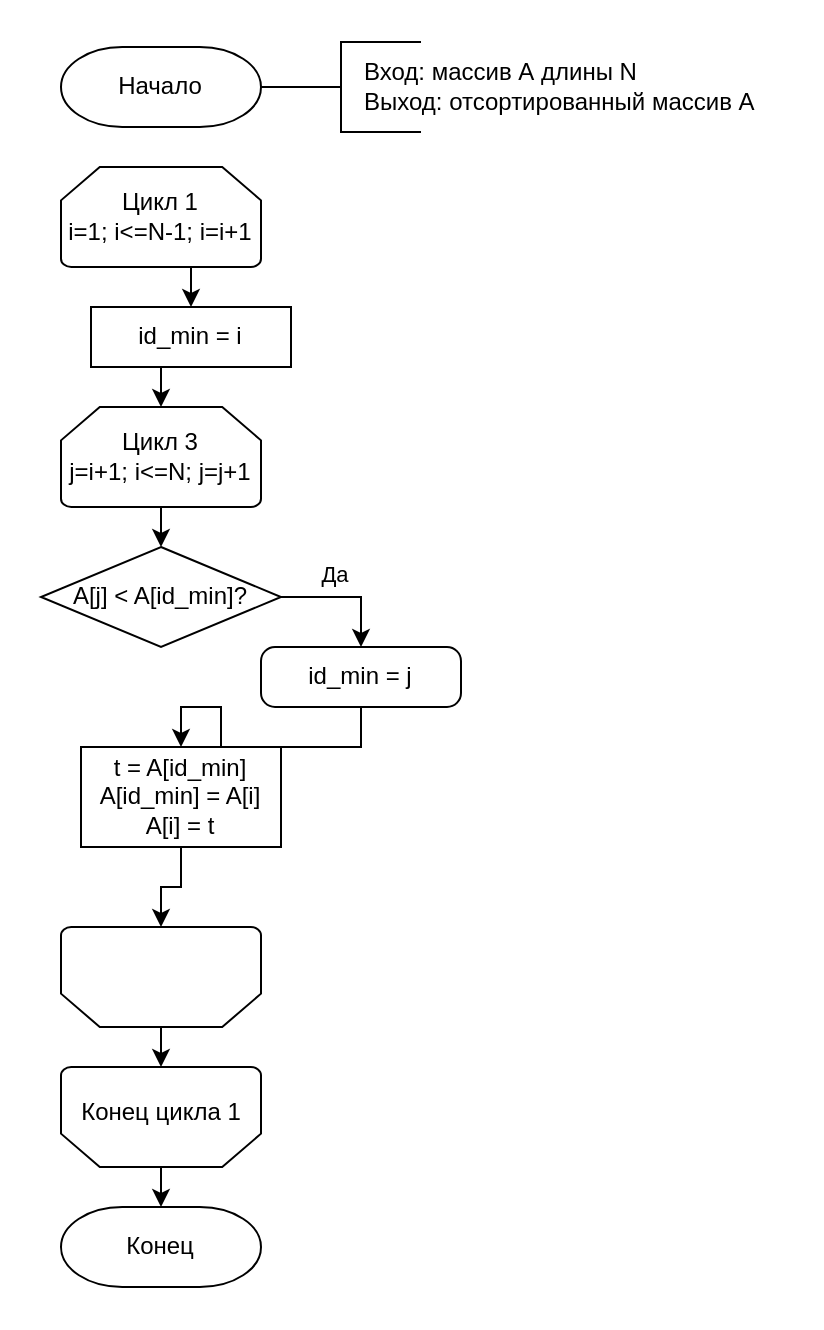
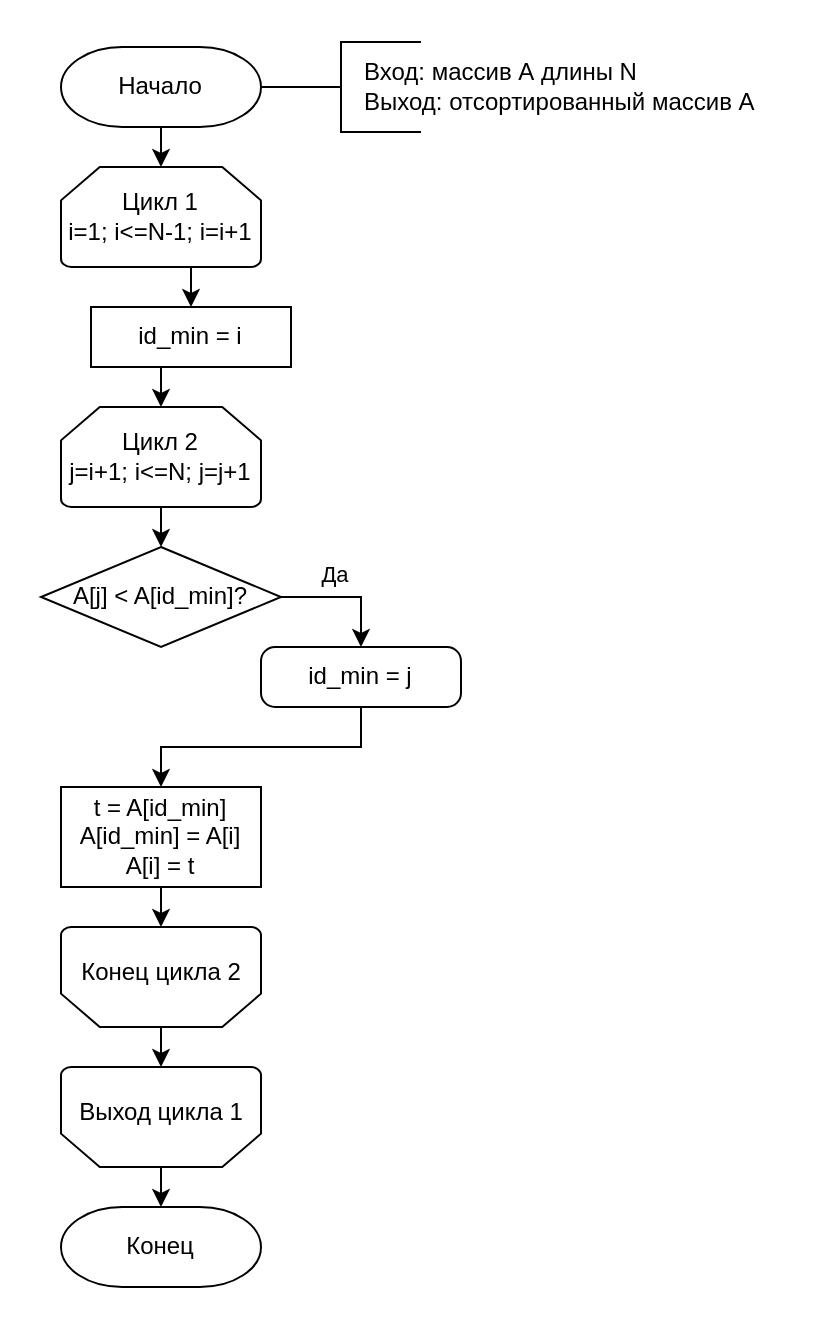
none -> (161, 140)
(161, 457) -> (161, 457)
(181, 797) -> (161, 837)
none -> (161, 973)
(162, 1113) -> (162, 1113)
